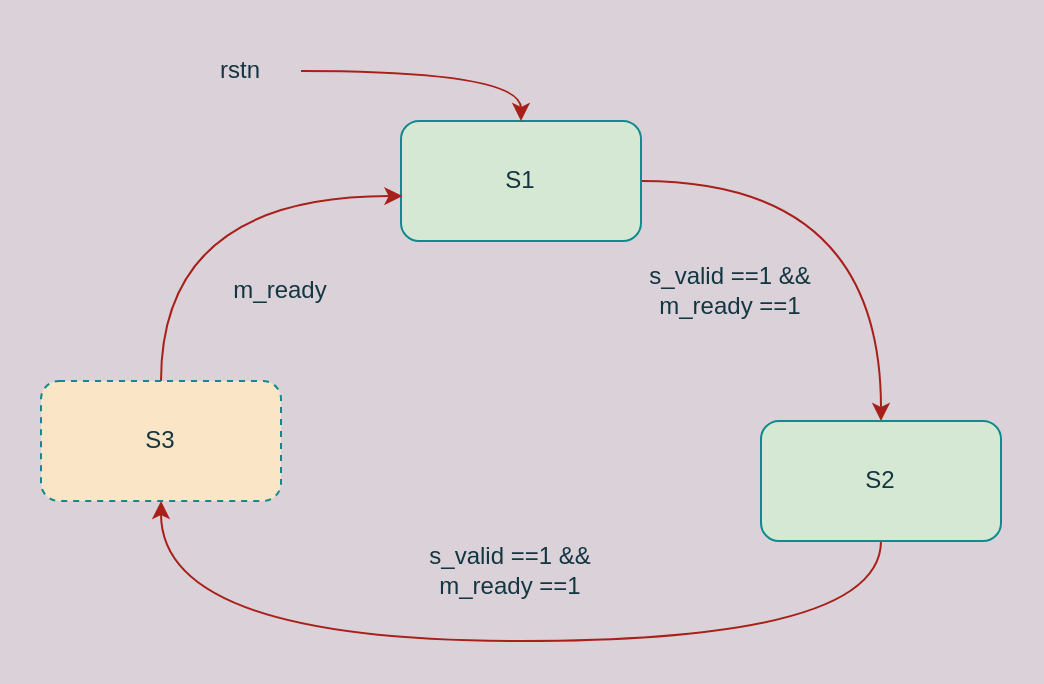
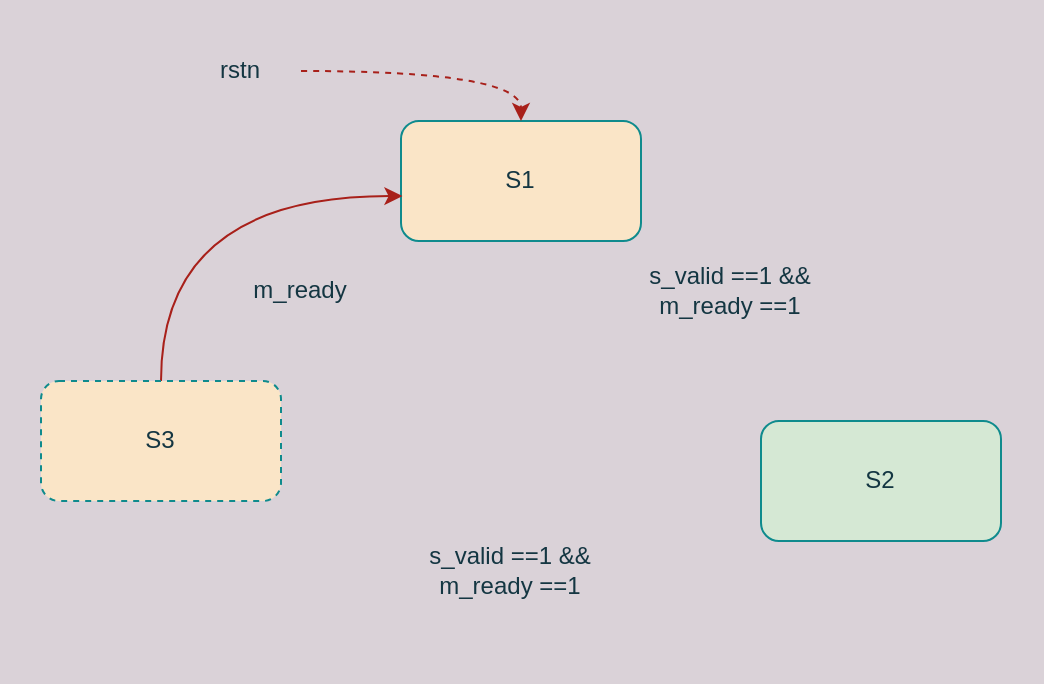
(417, 75) -> (417, 75)
(521, 181) -> (521, 181)
(818, 235) -> none
(281, 291) -> (301, 291)
(513, 641) -> none
